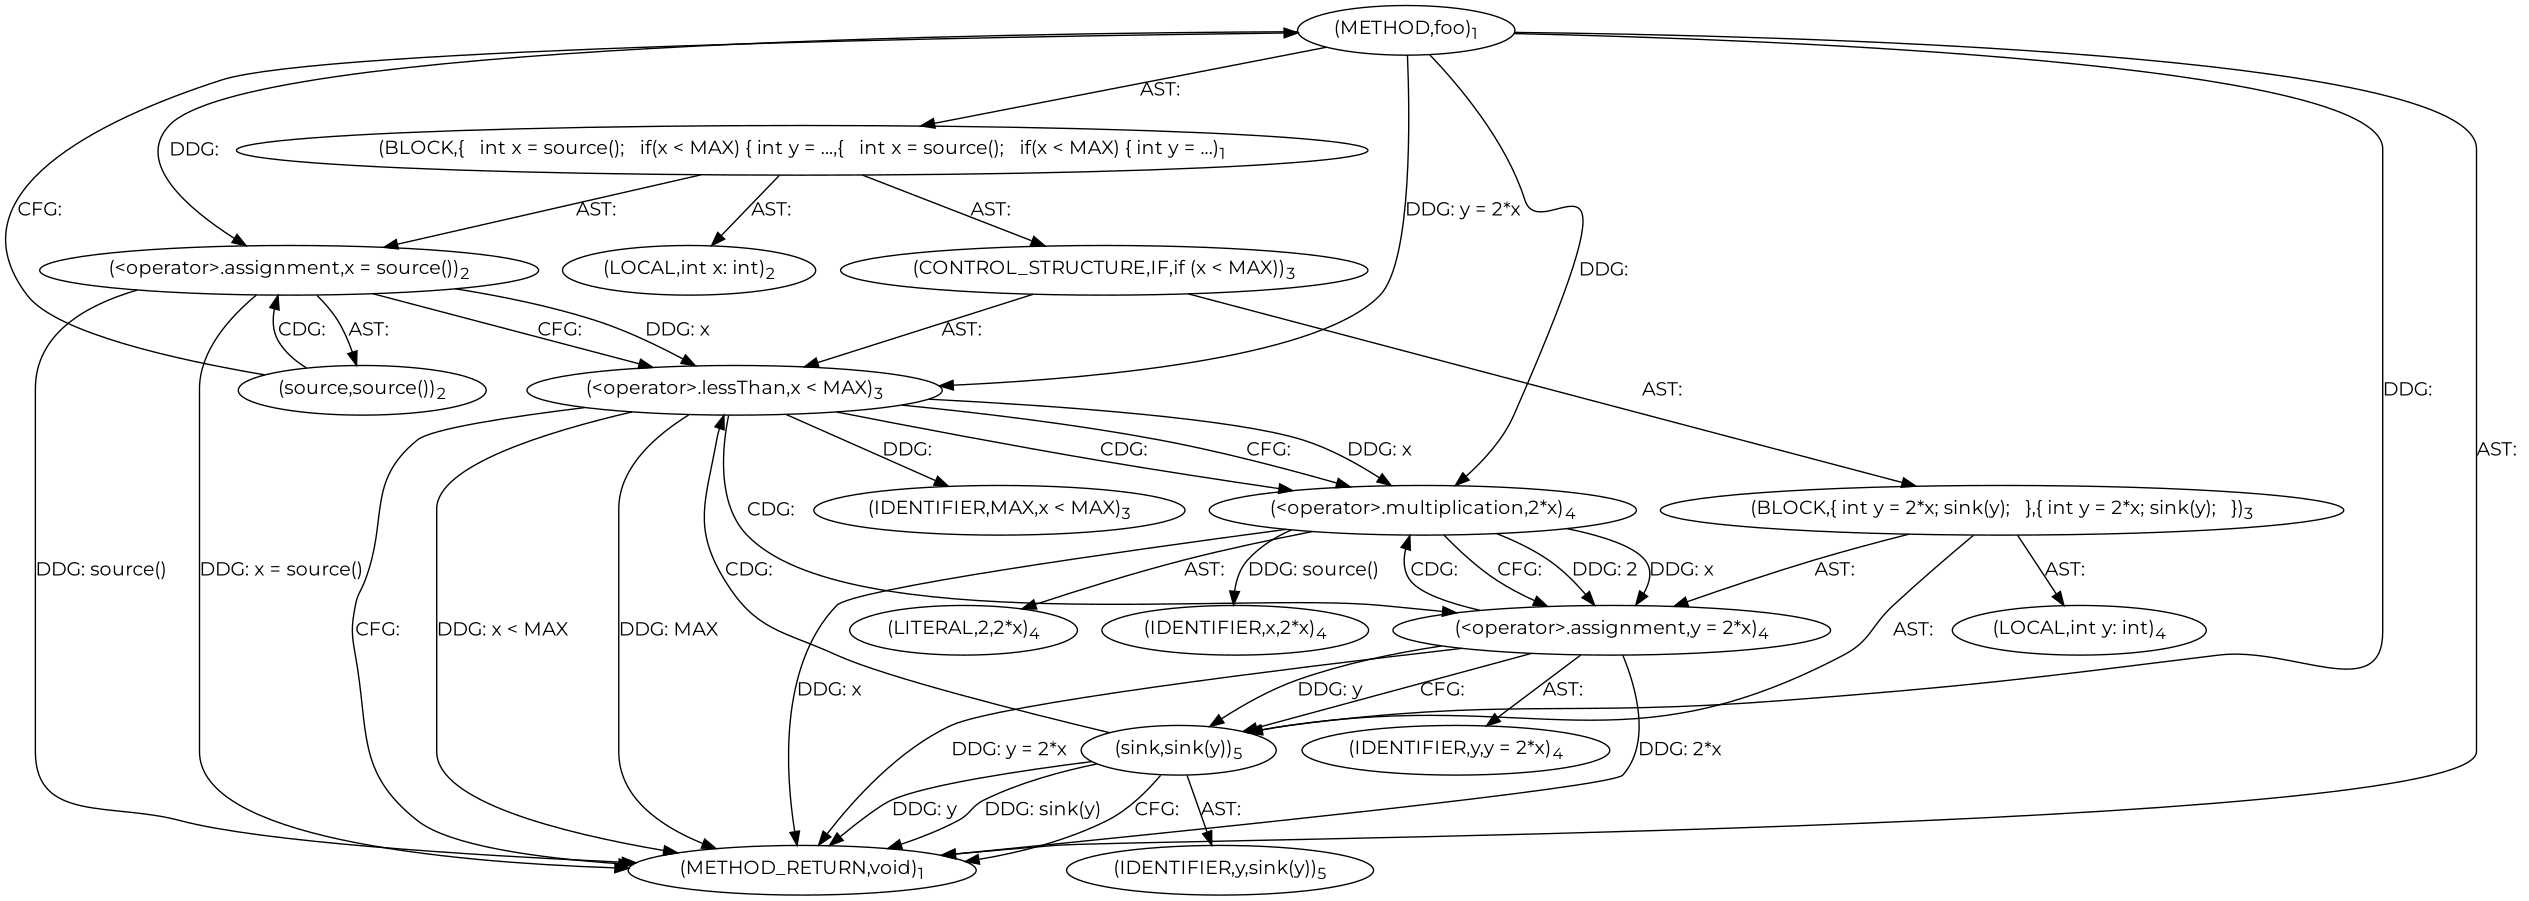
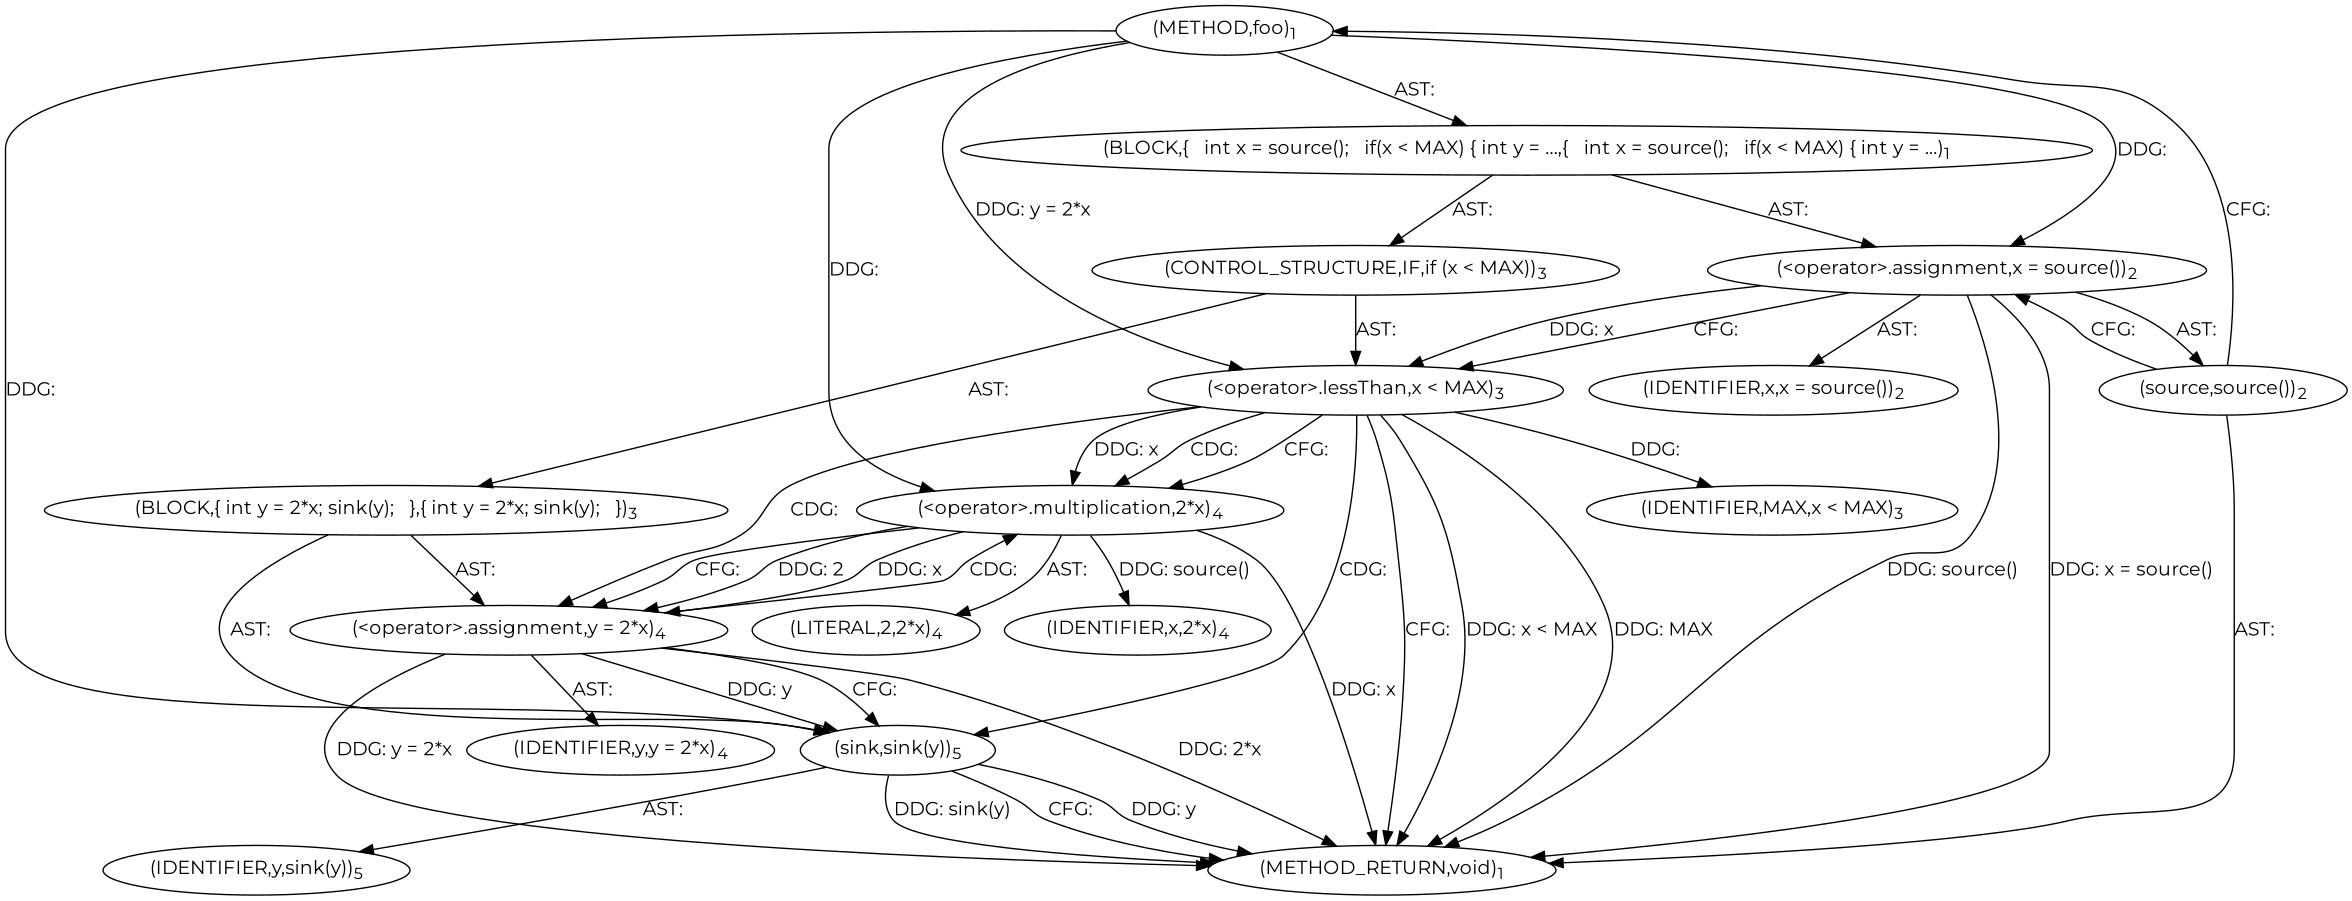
(689, 270) -> none
(305, 330) -> (2116, 330)
none -> (1774, 390)
(2079, 630) -> none
(831, 653) -> (1262, 666)
(2477, 724) -> (2083, 818)
